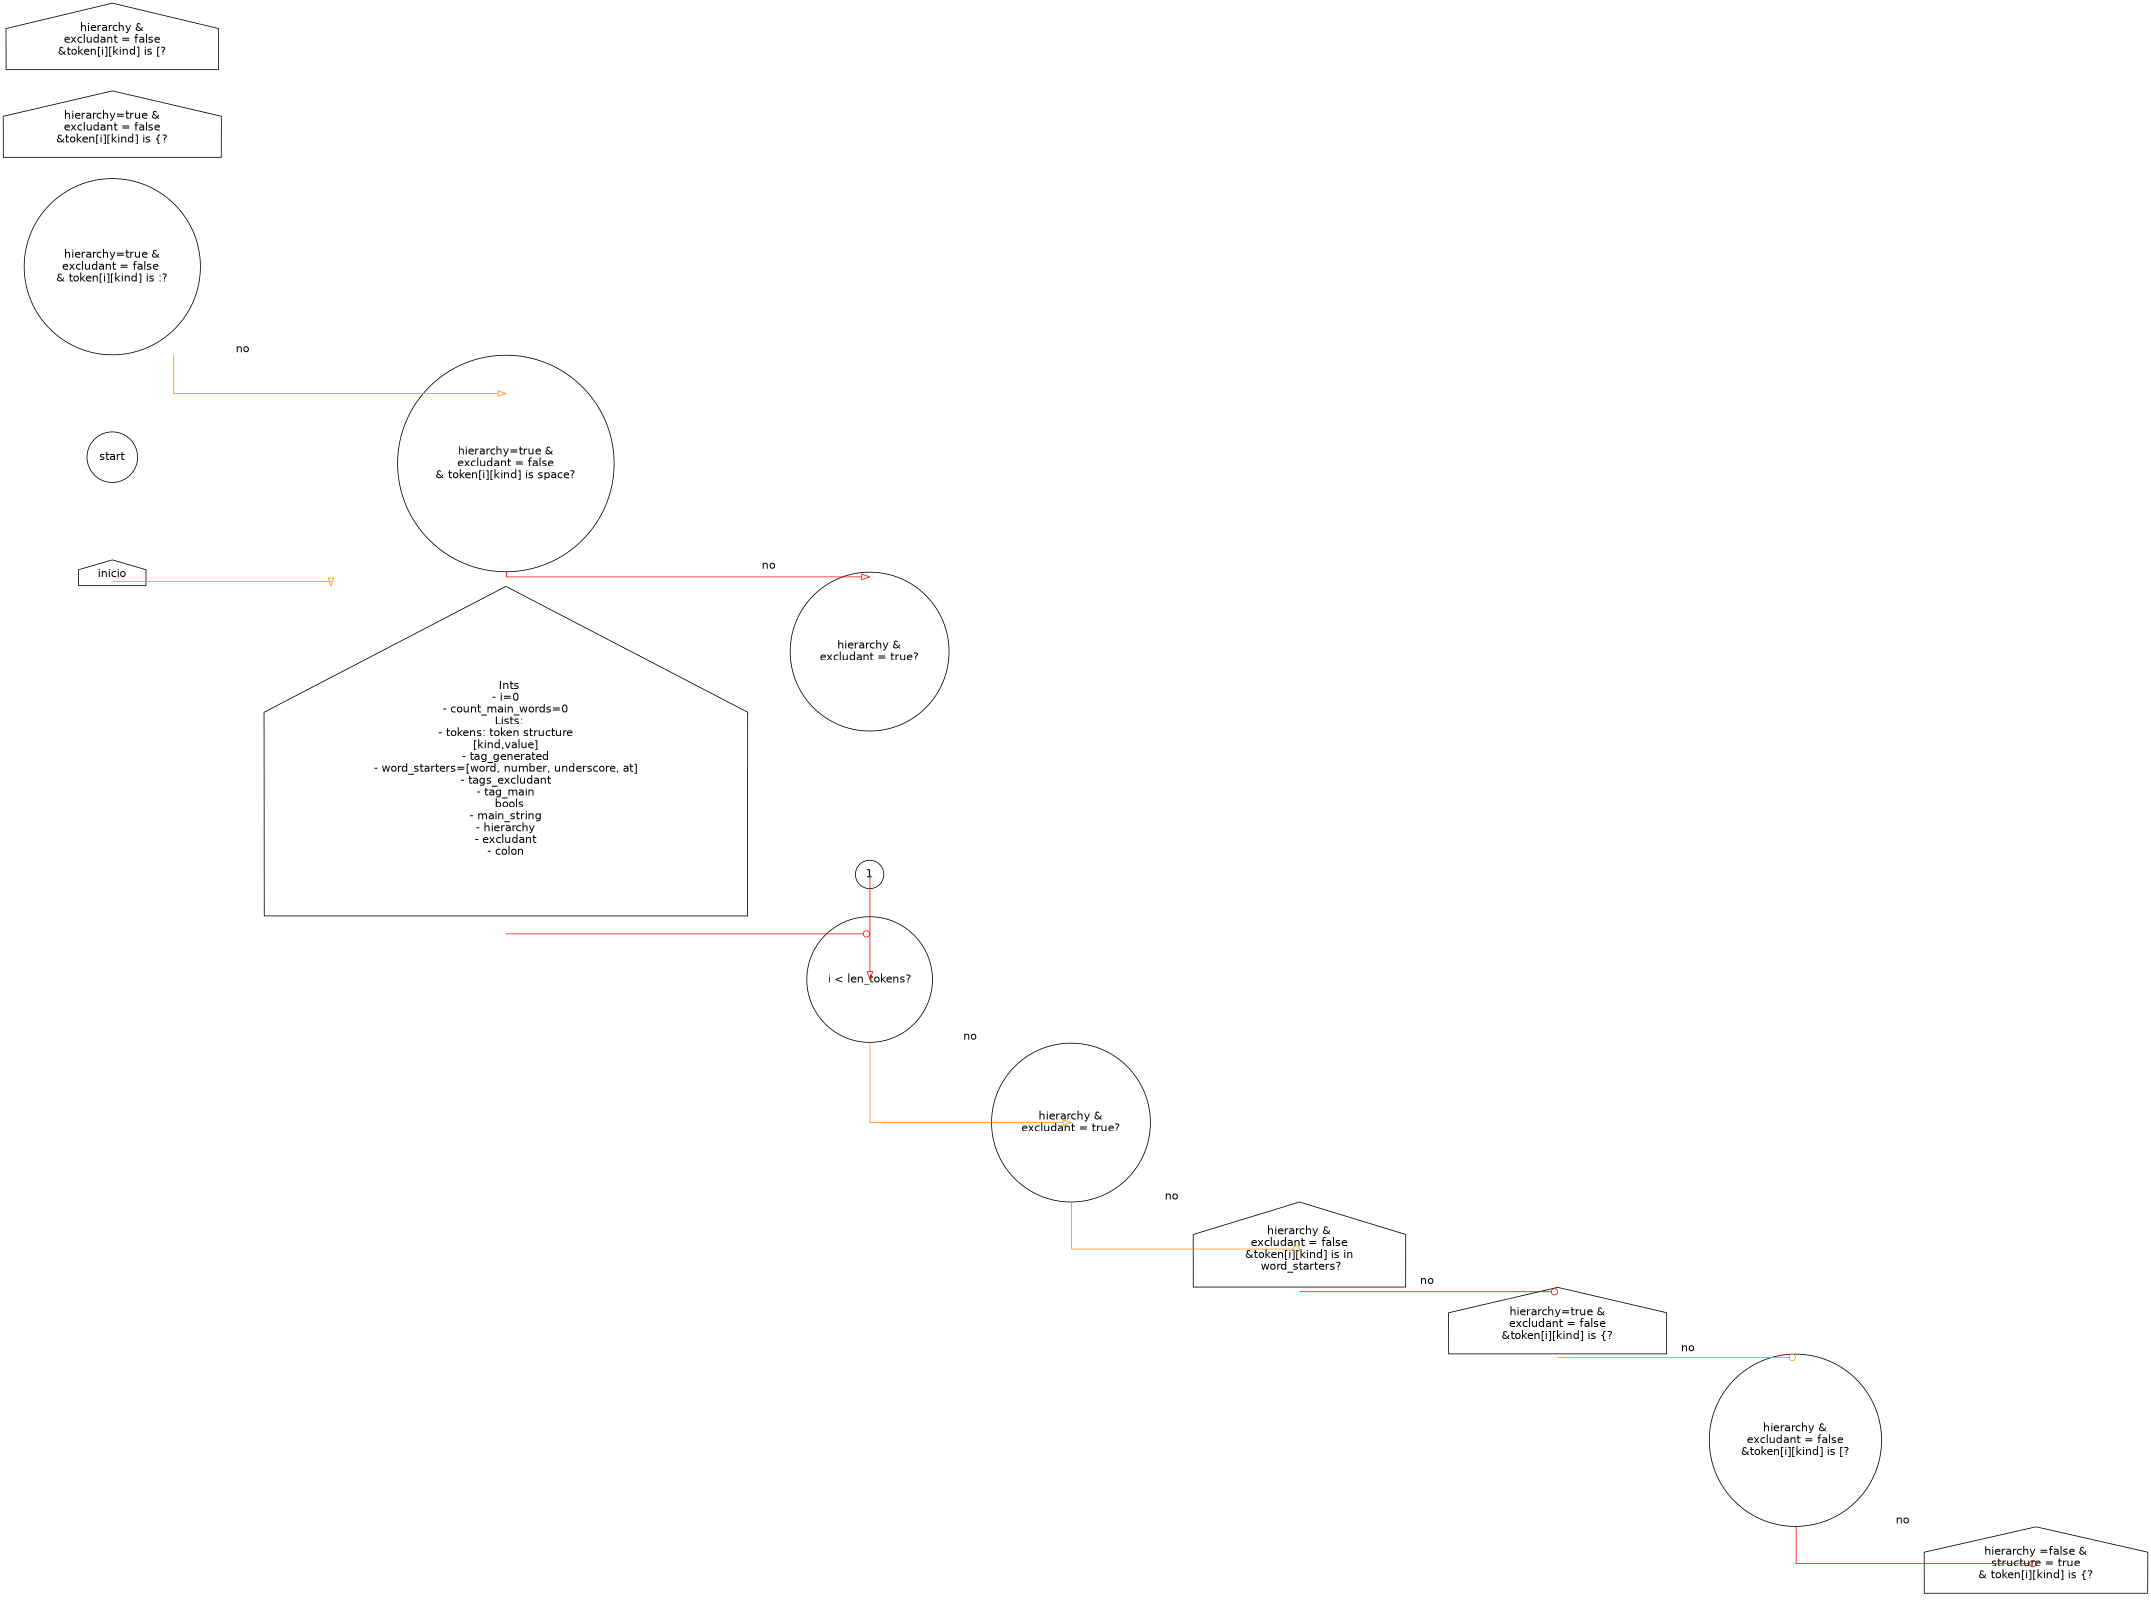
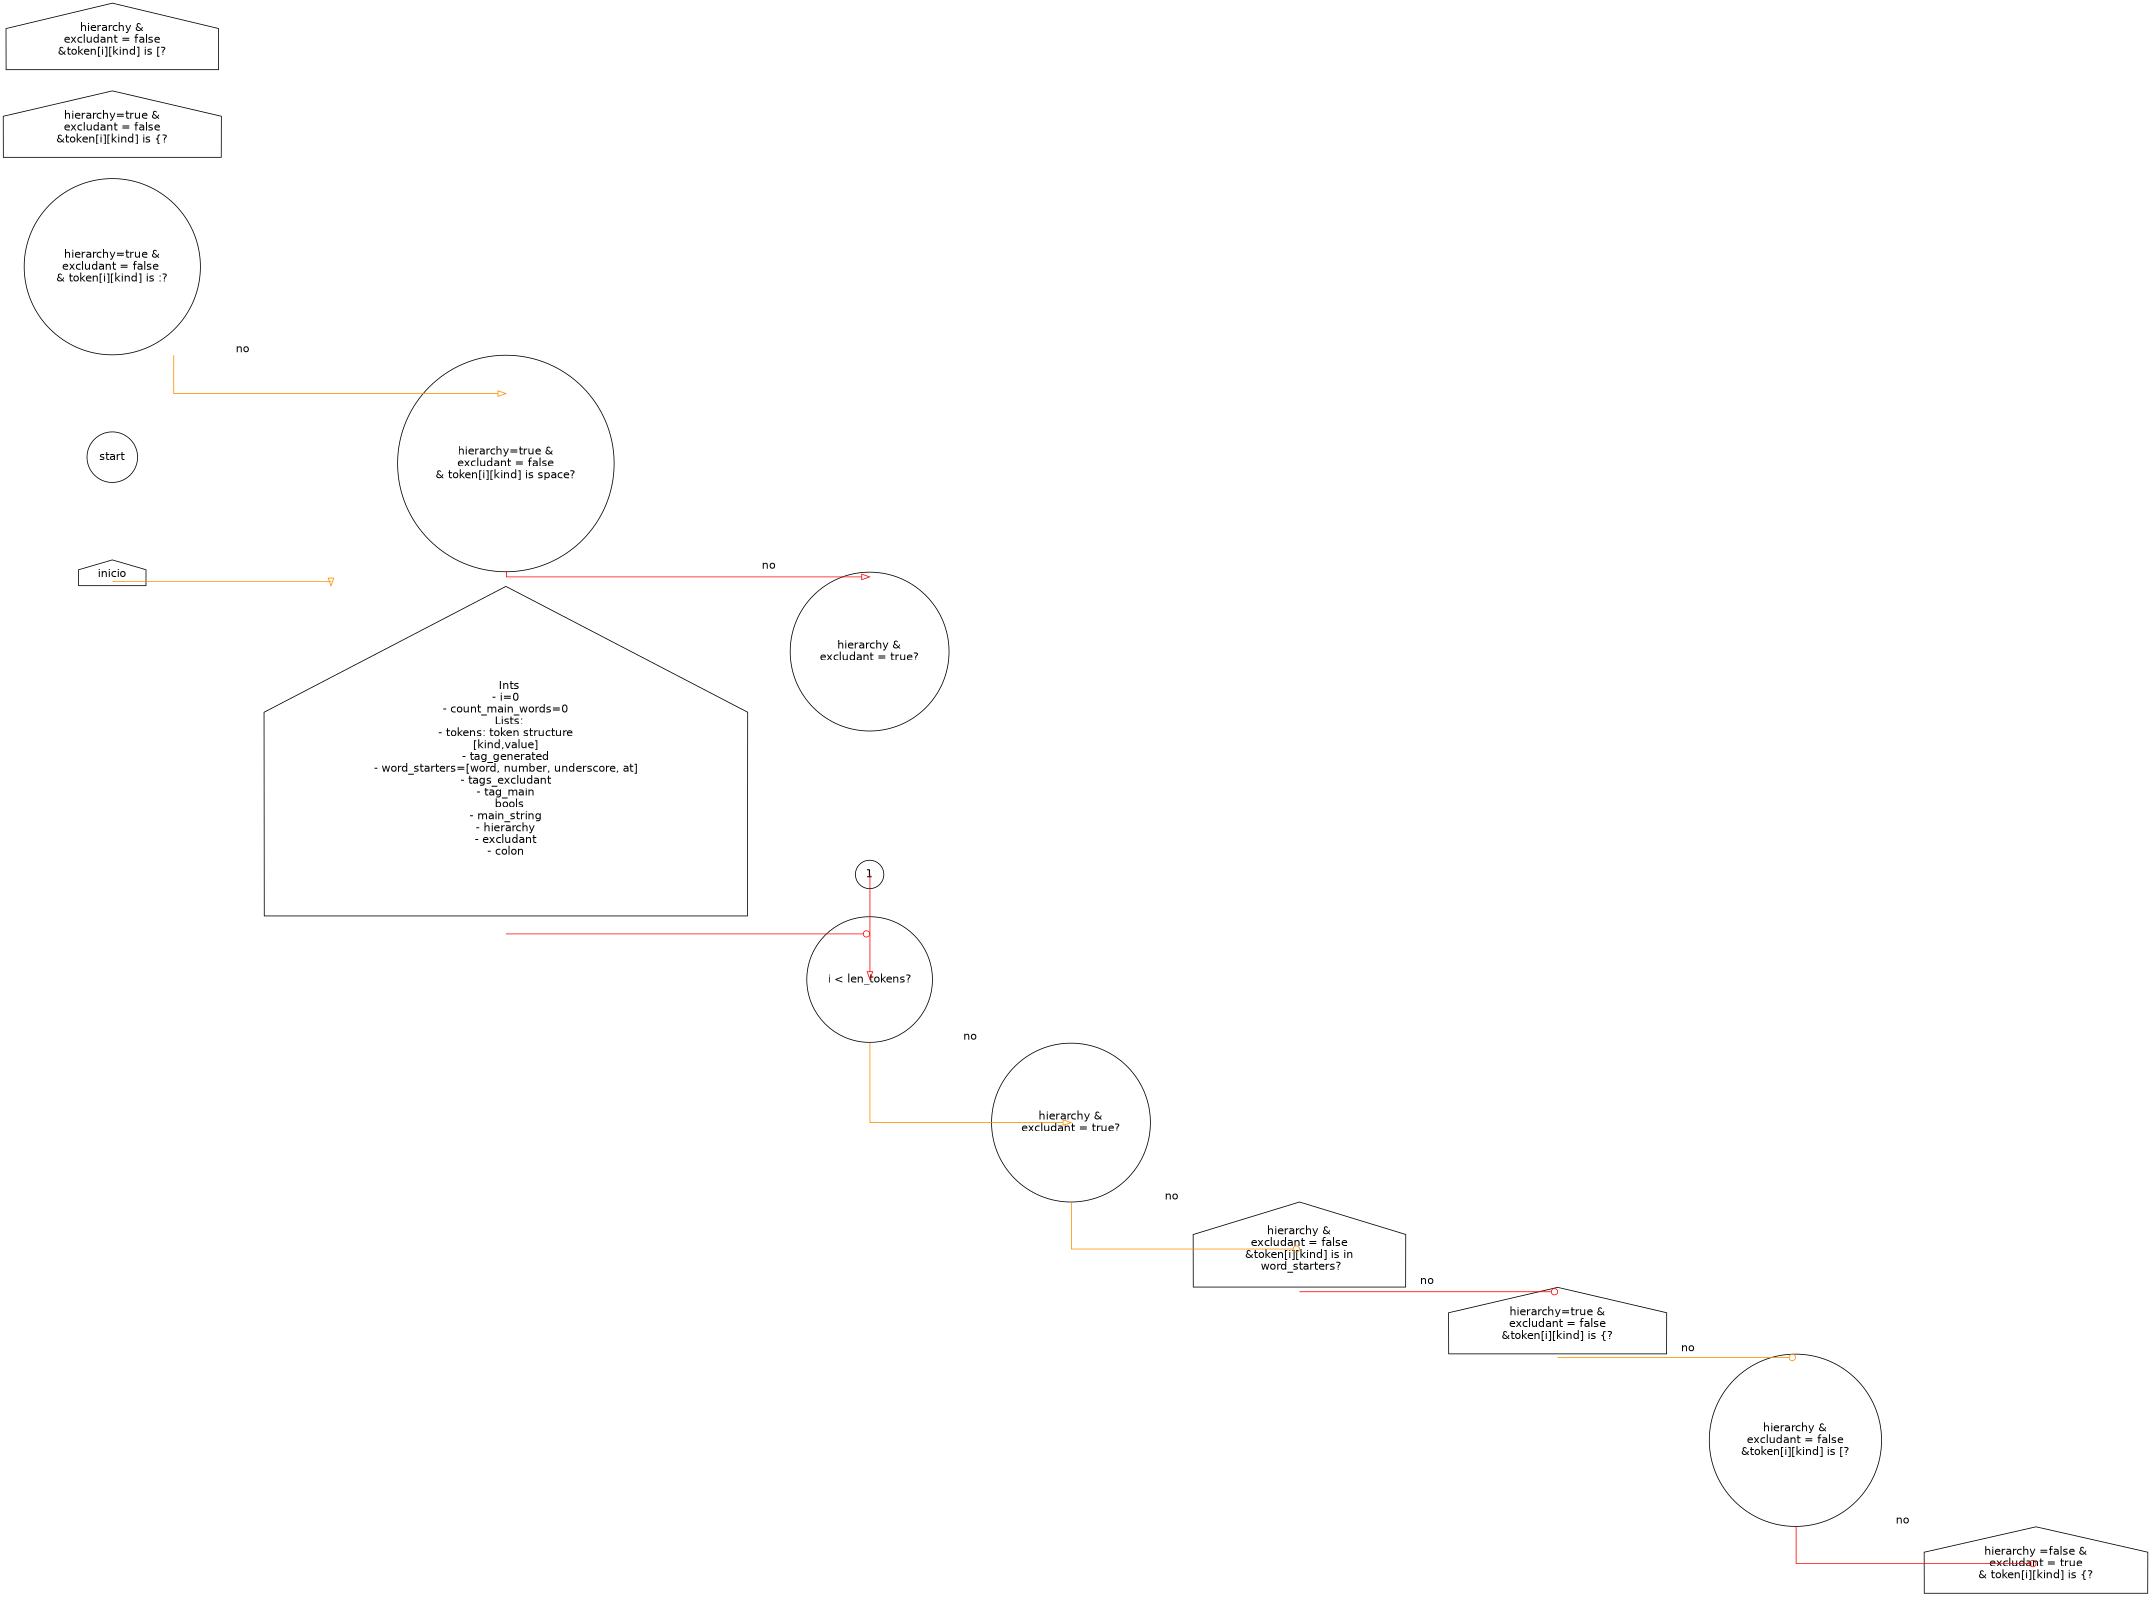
(2036, 1564) -> (2036, 1564)
